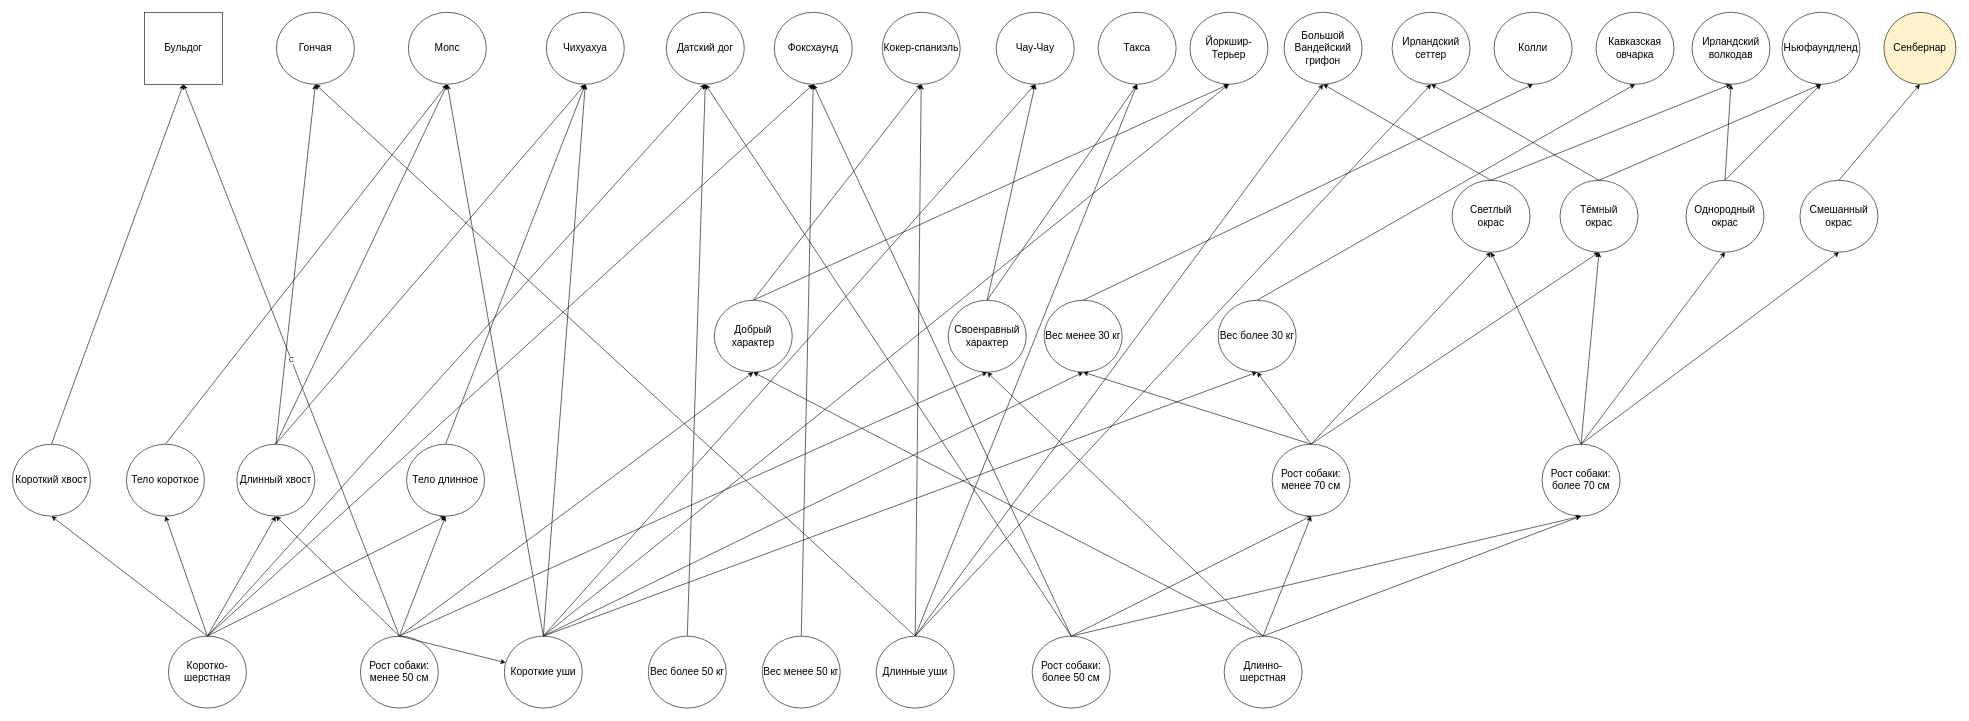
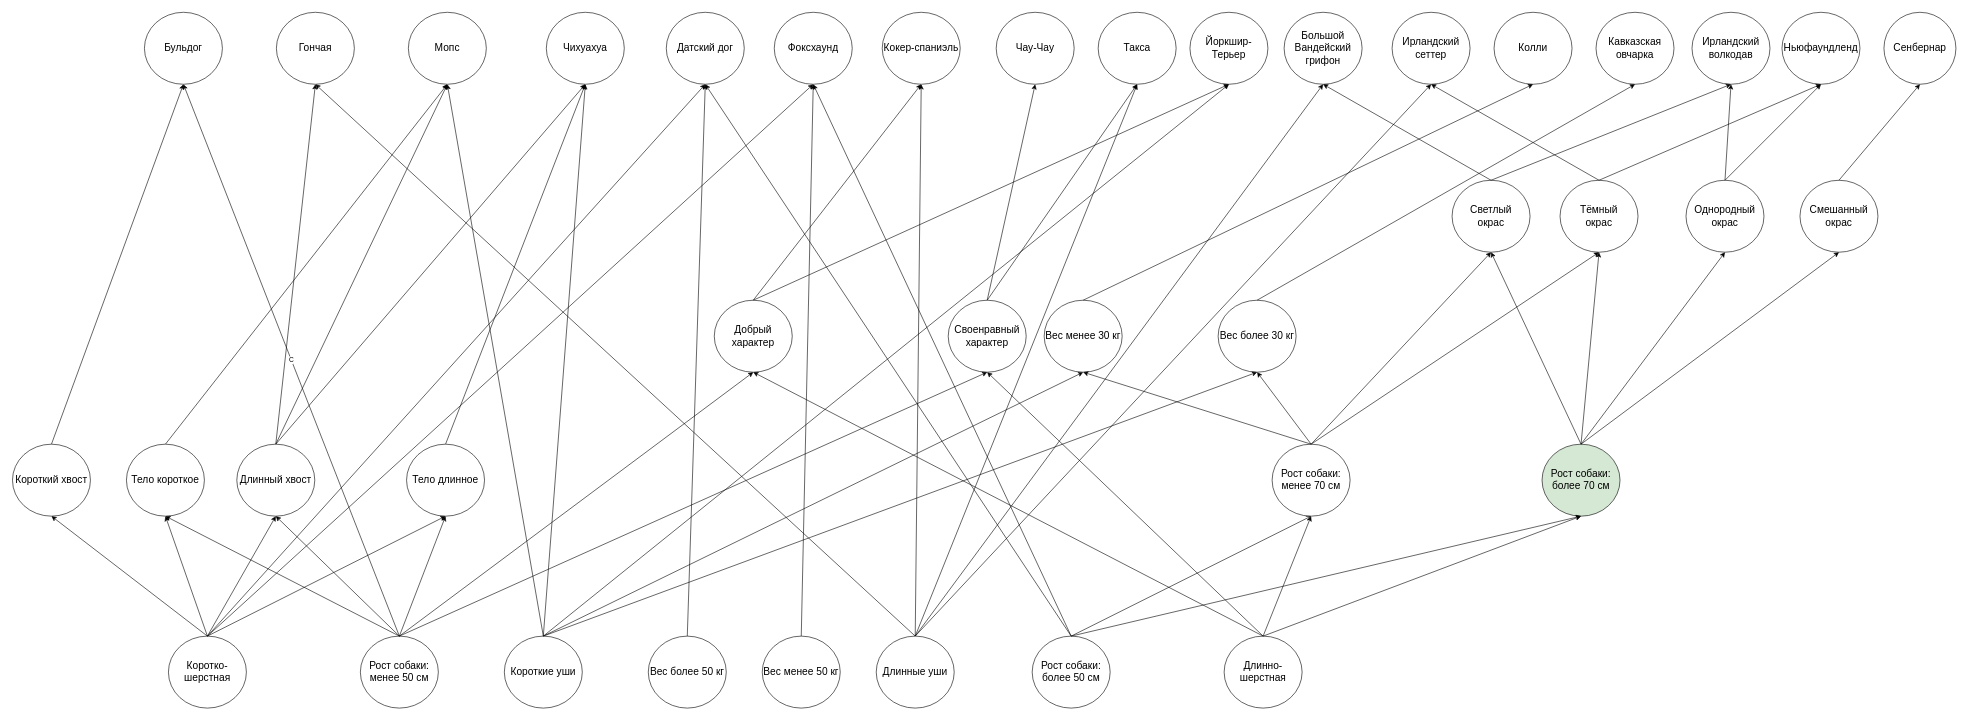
(183, 48) -> (183, 48)
(1920, 48) -> (1920, 48)
(922, 211) -> none
(1581, 480) -> (1581, 480)
(452, 649) -> (187, 527)
